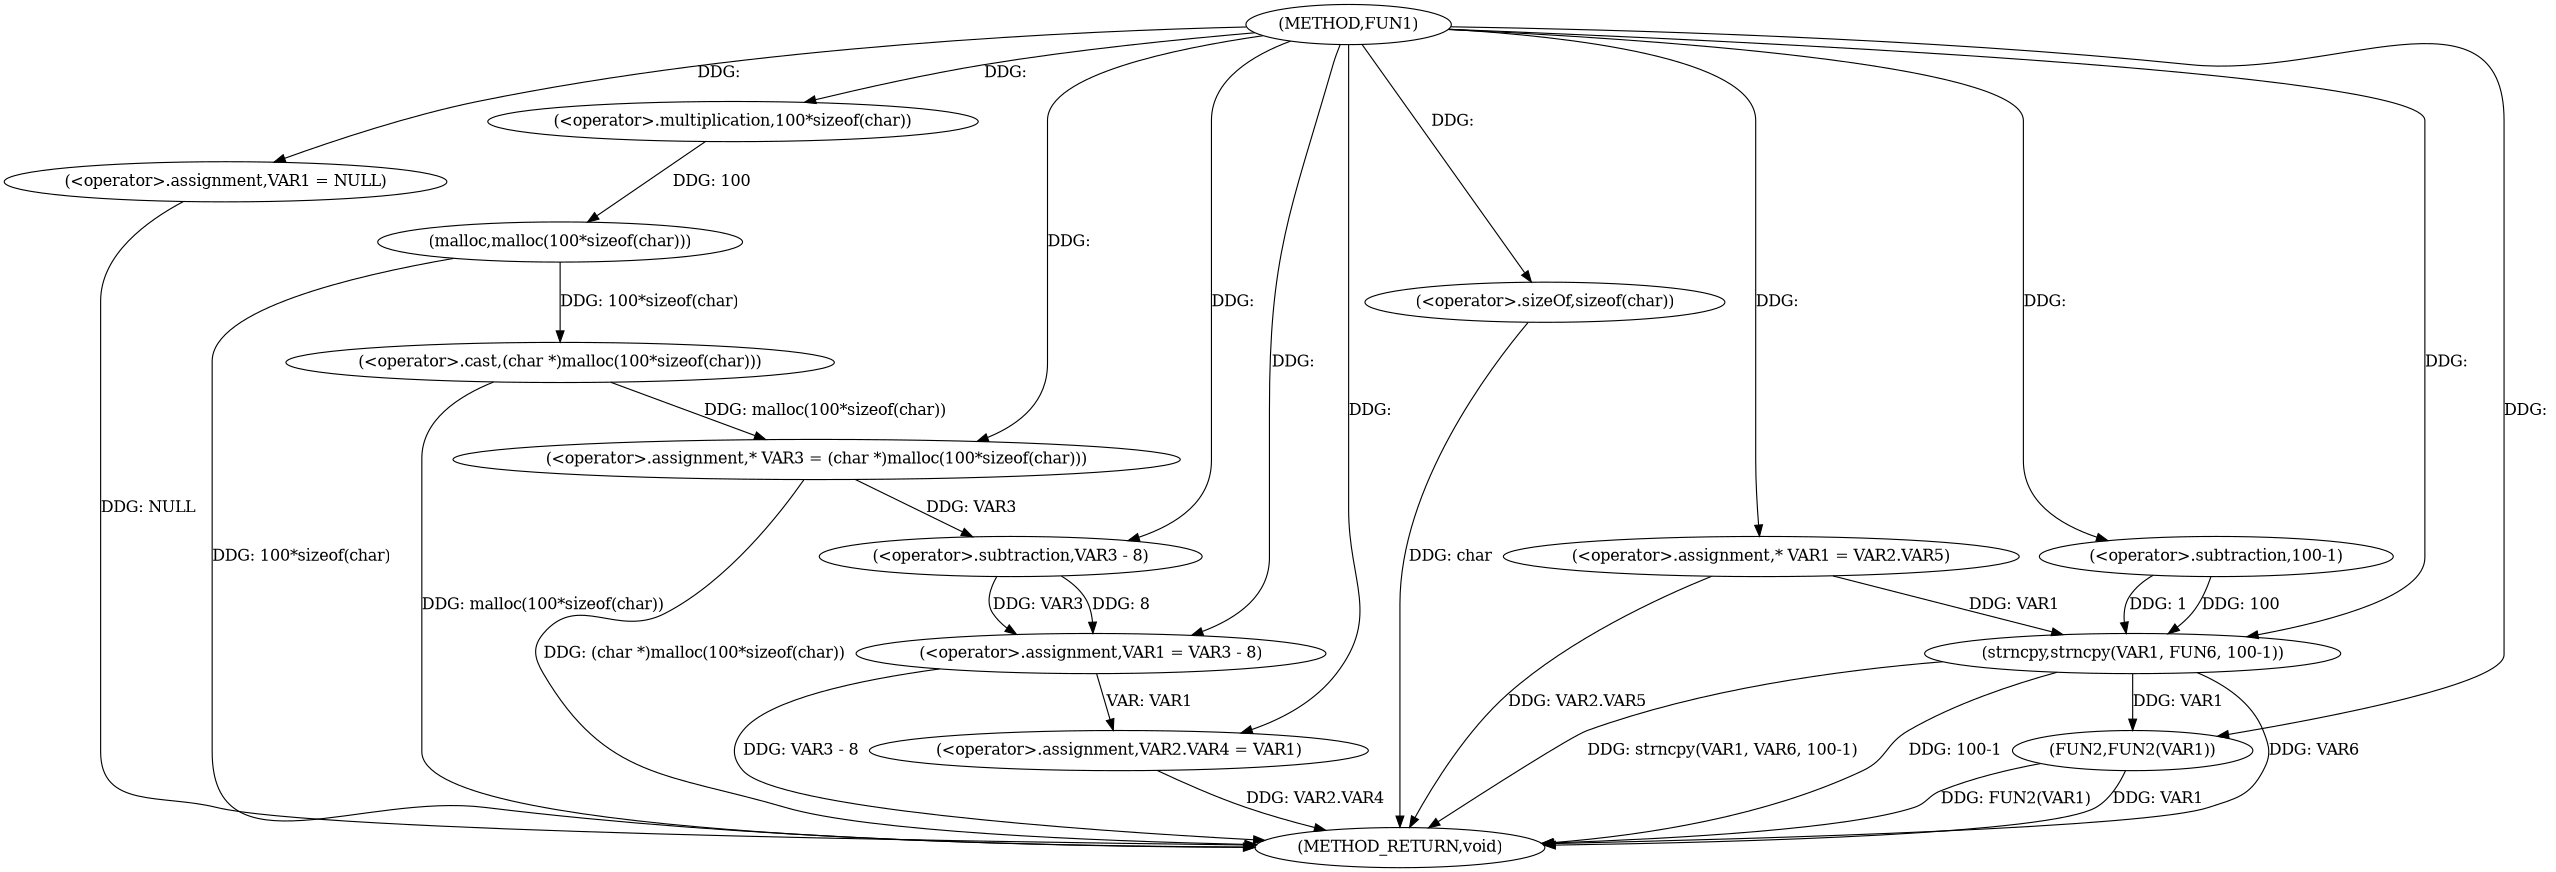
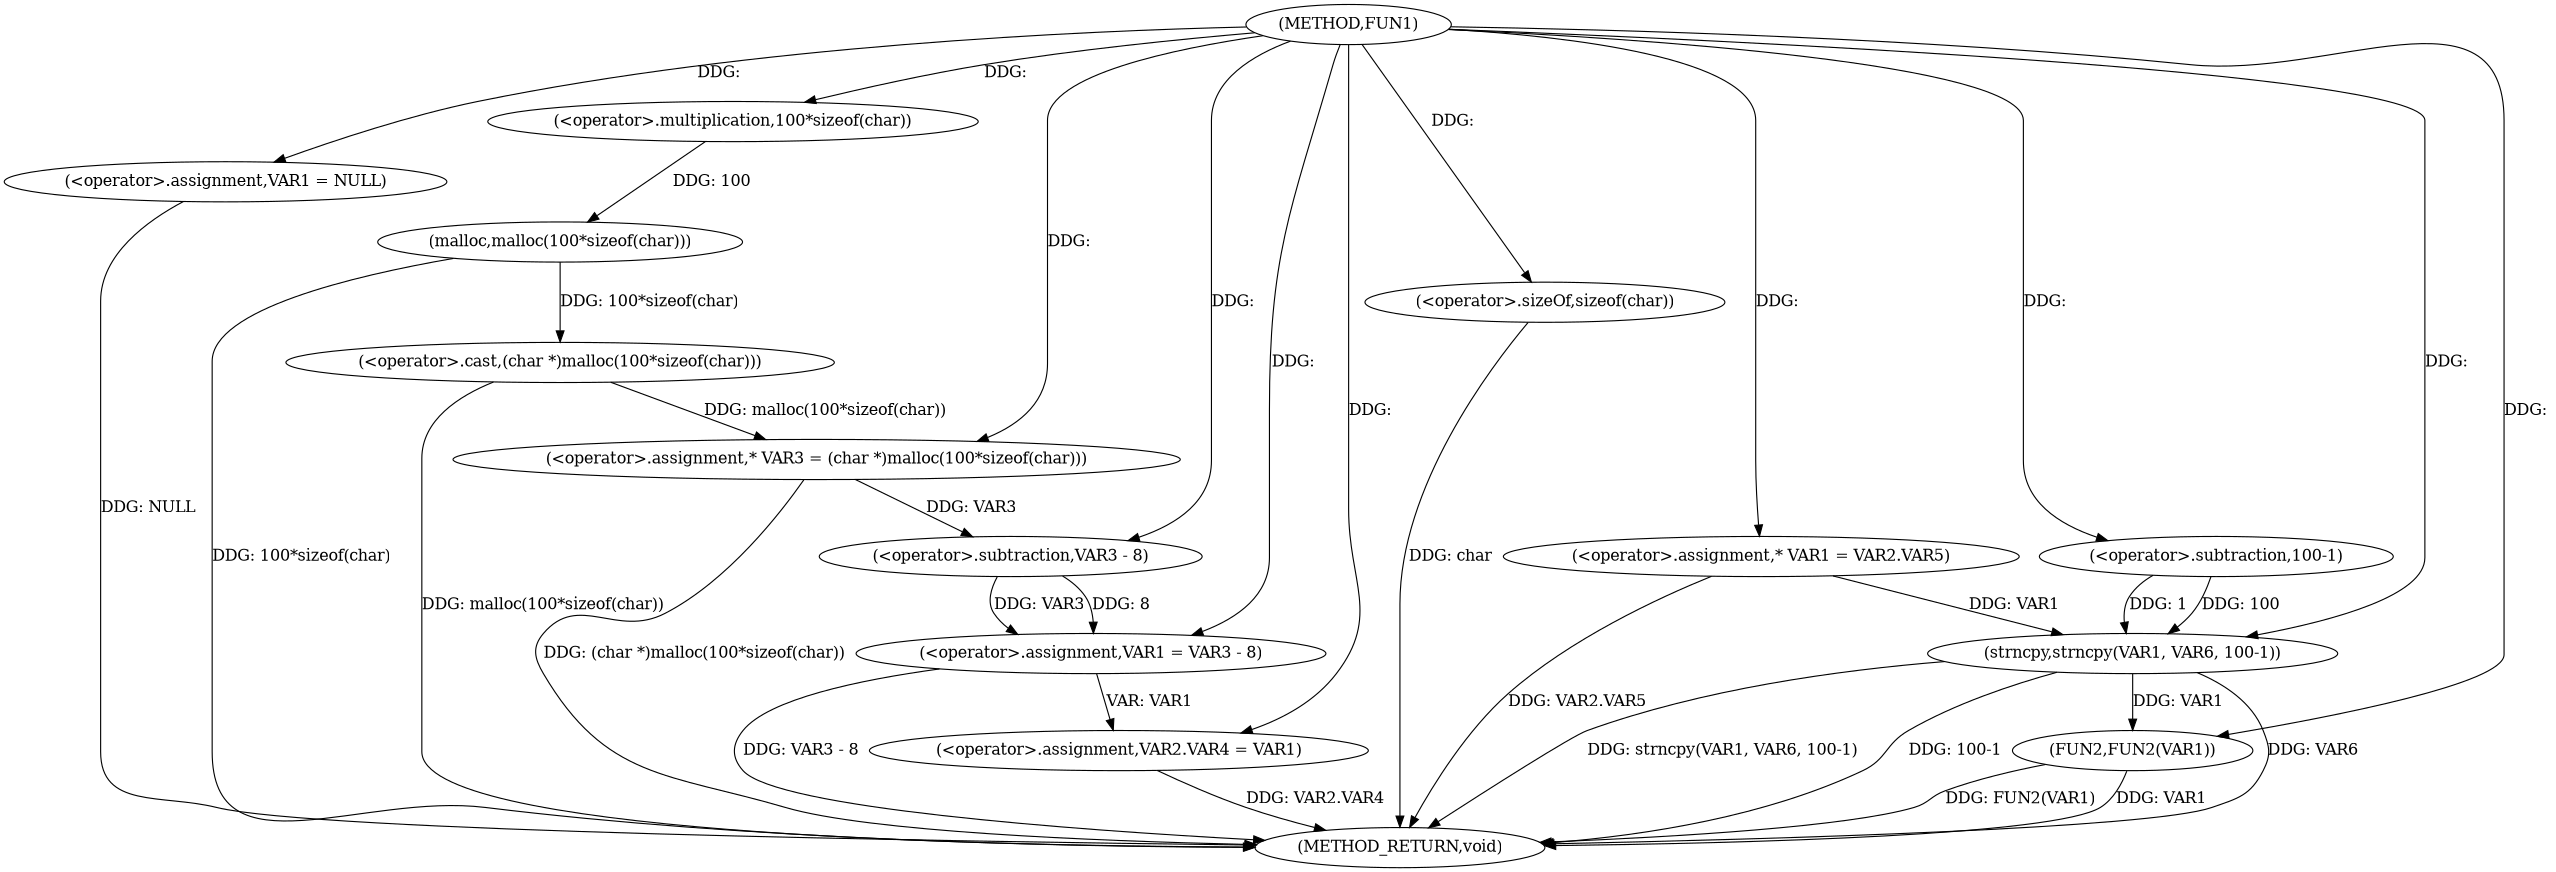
(2133, 654) -> (2133, 654)
